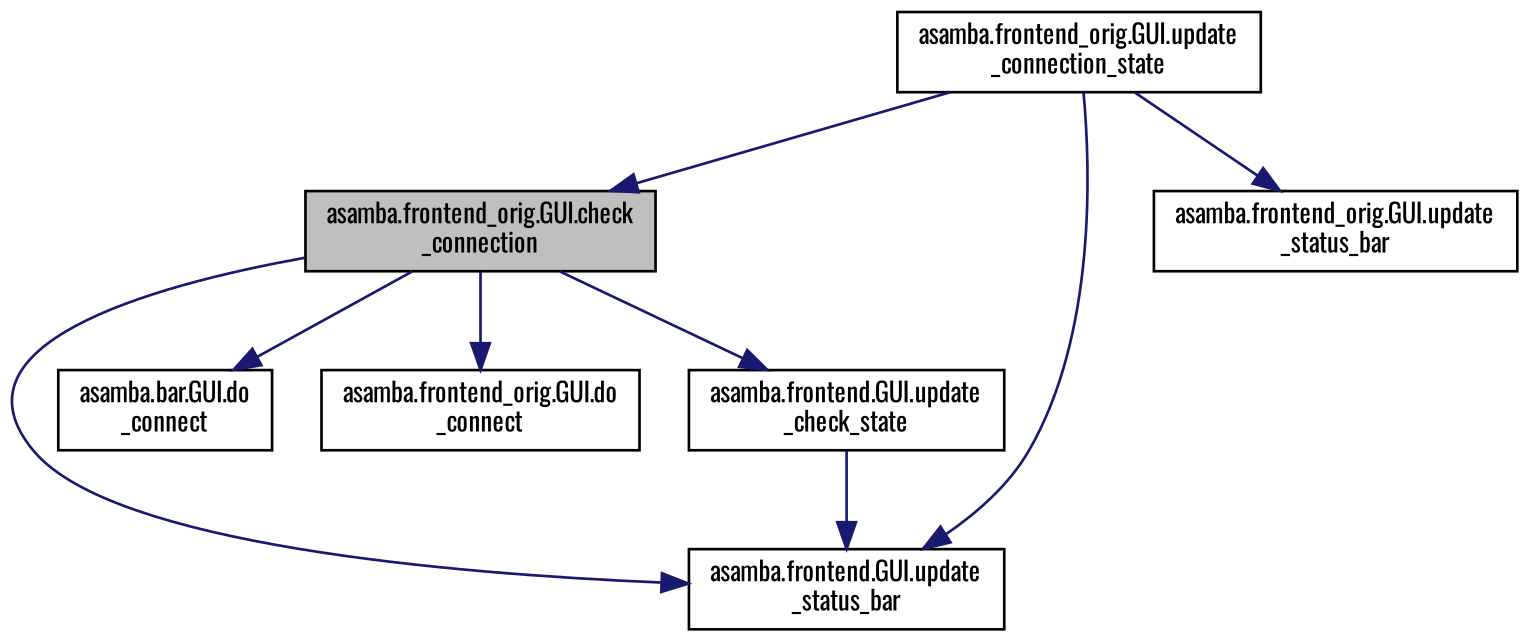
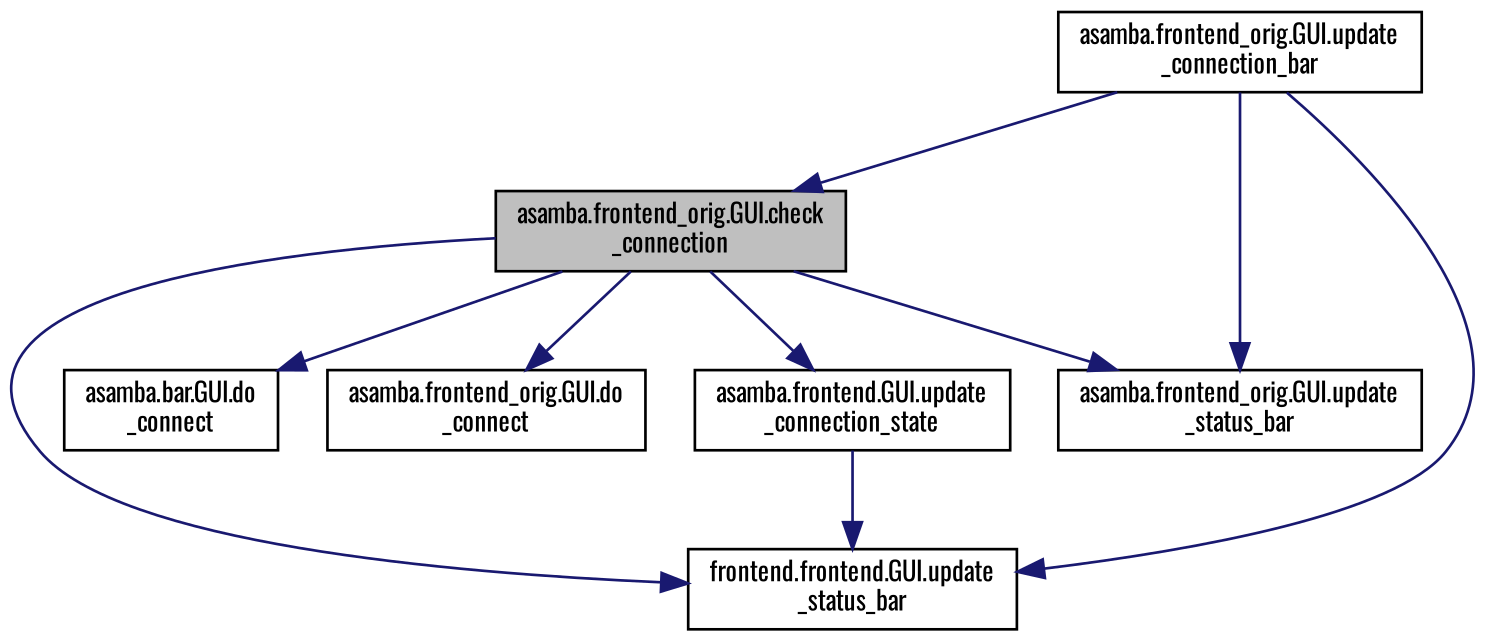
(1079, 52) -> (1240, 52)
none -> (942, 316)
(847, 410) -> (853, 410)
(847, 589) -> (853, 589)
